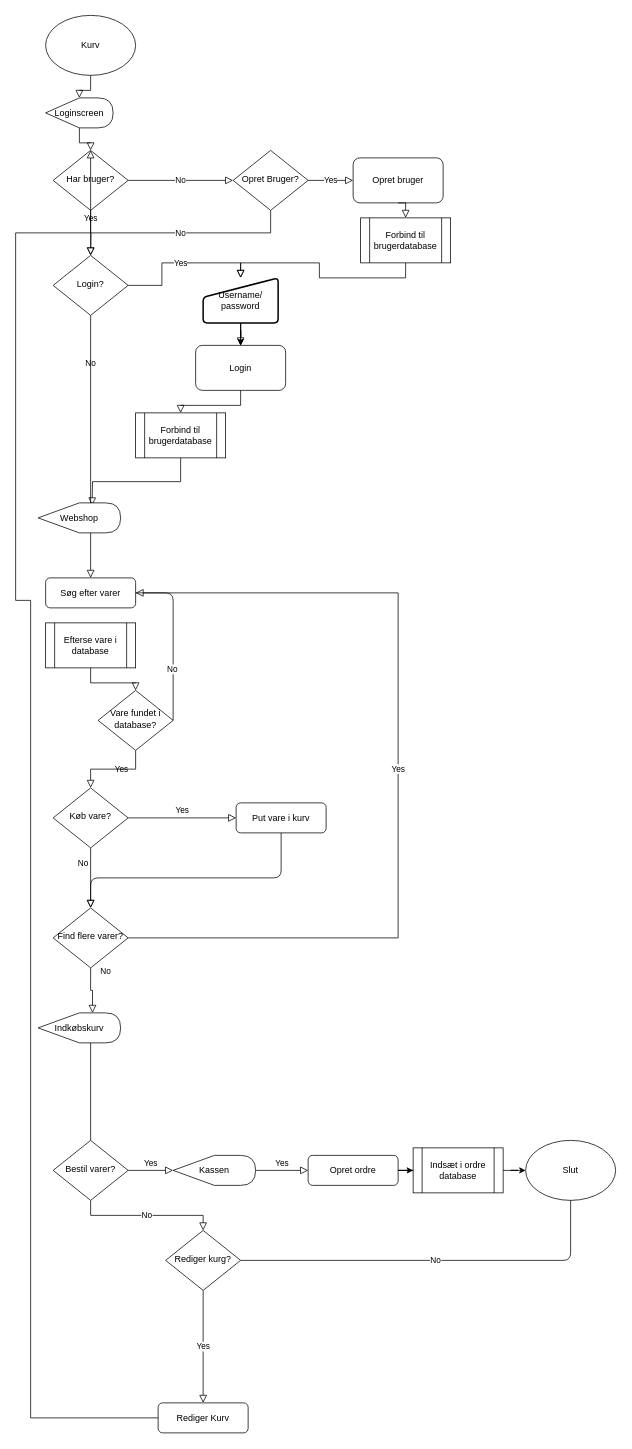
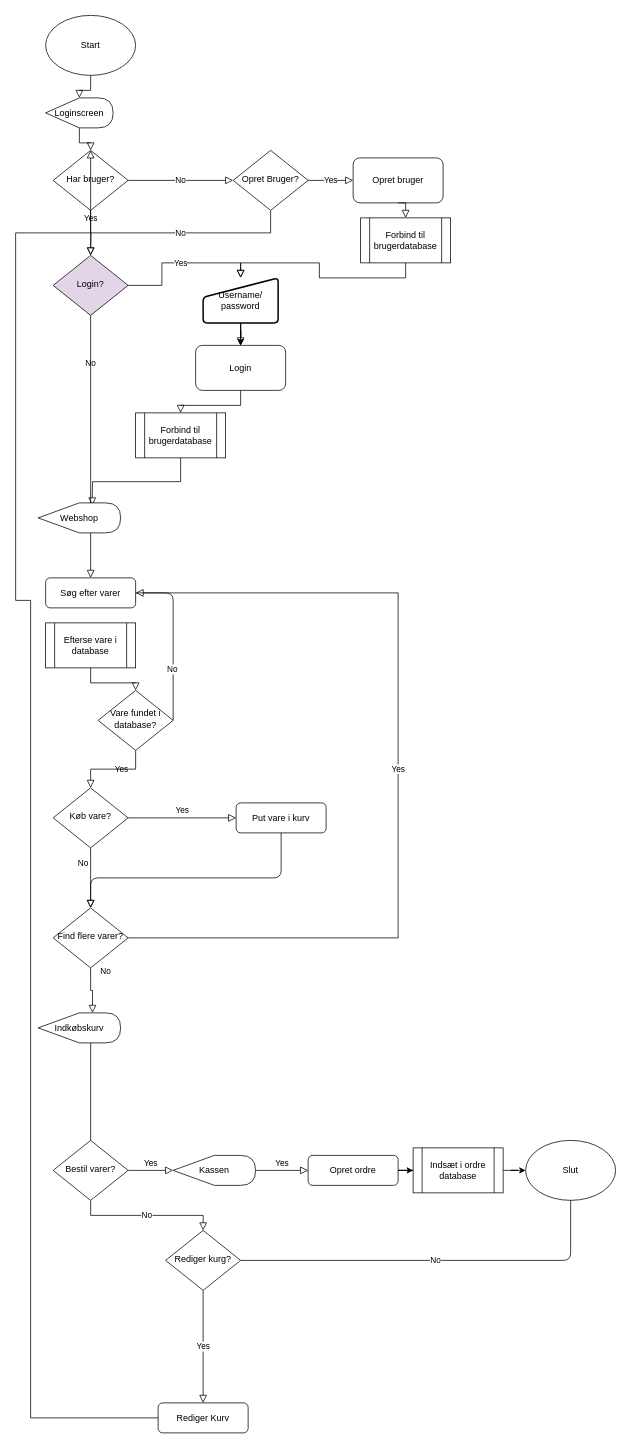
(90, 45) -> (90, 45)
(90, 285) -> (90, 285)
